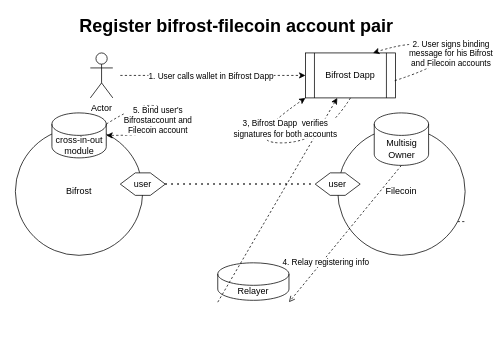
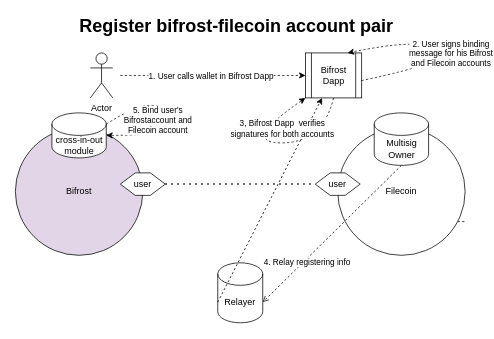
(351, 75) -> (334, 75)
(79, 192) -> (79, 192)
(254, 282) -> (240, 293)
